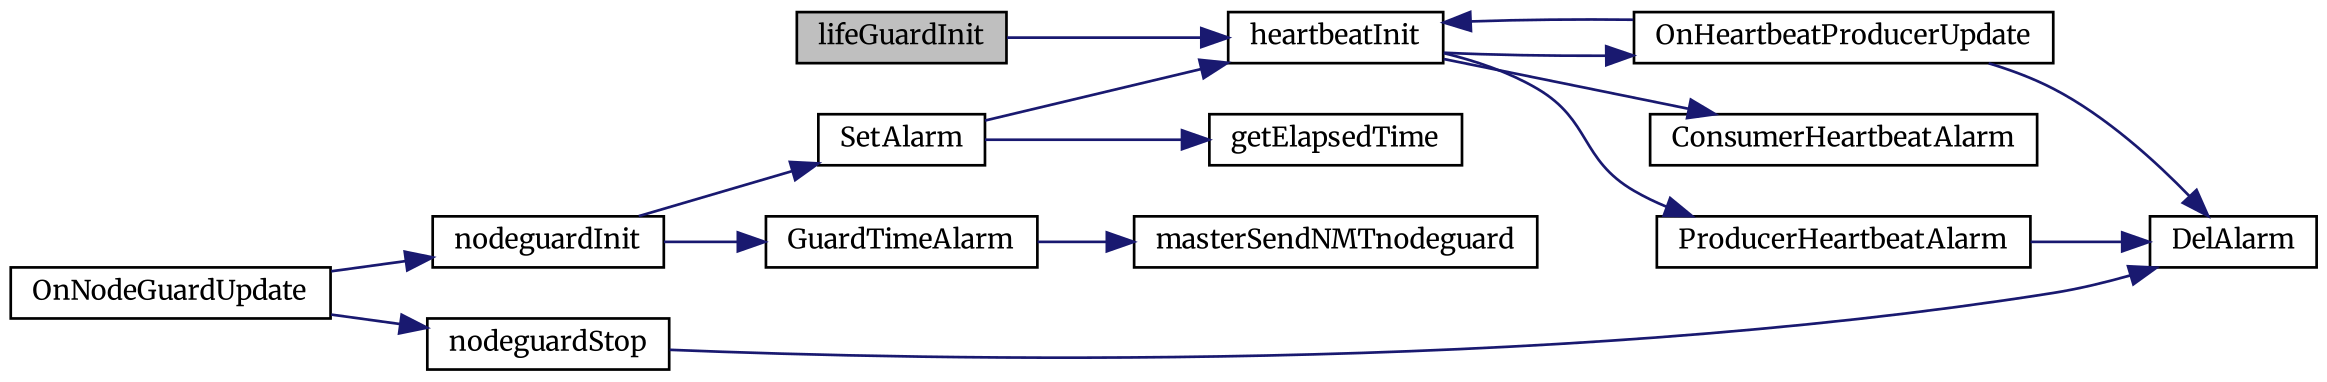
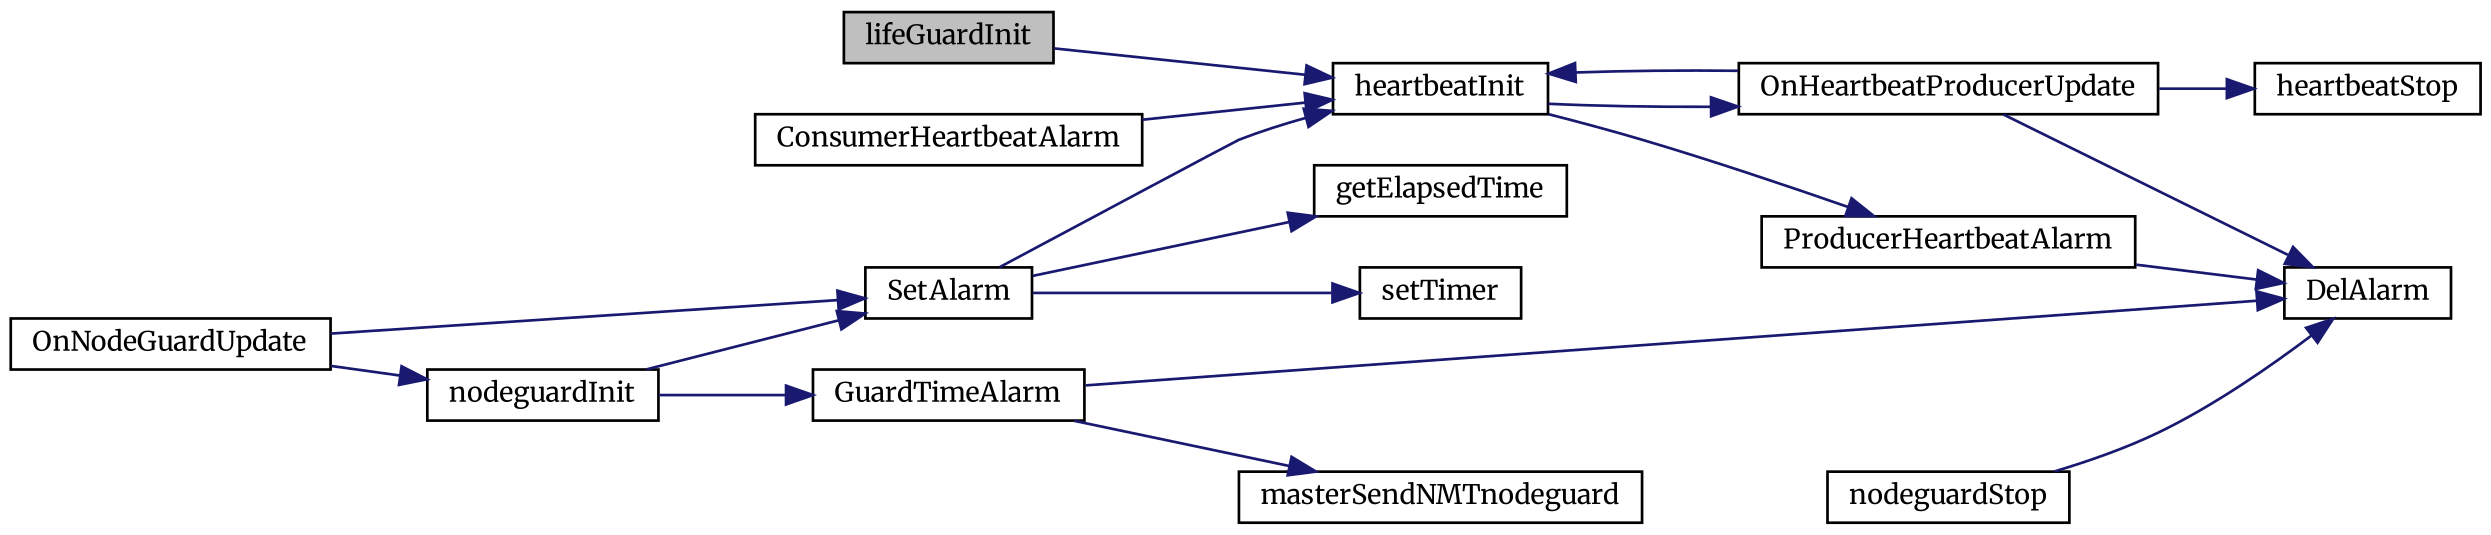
(1566, 84) -> (1224, 111)
none -> (2368, 89)
none -> (1440, 293)
(366, 319) -> (584, 317)
none -> (1671, 343)
